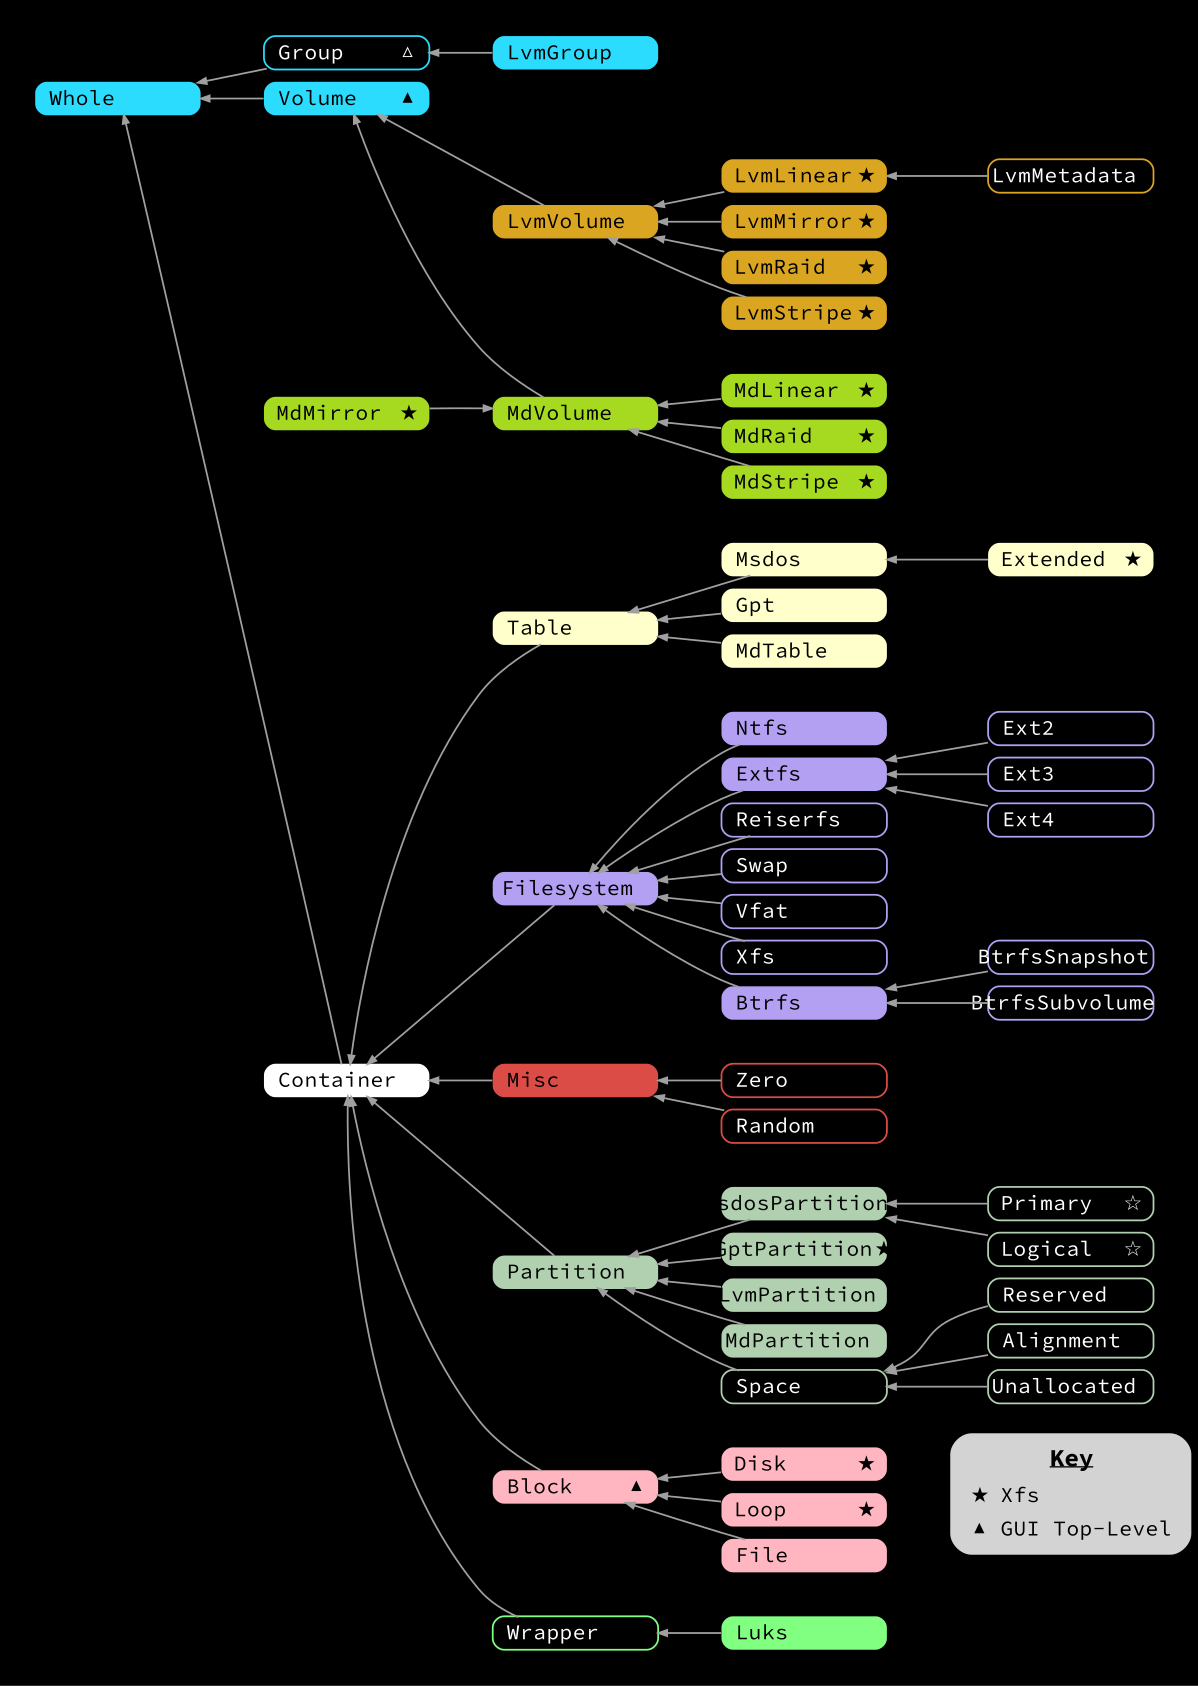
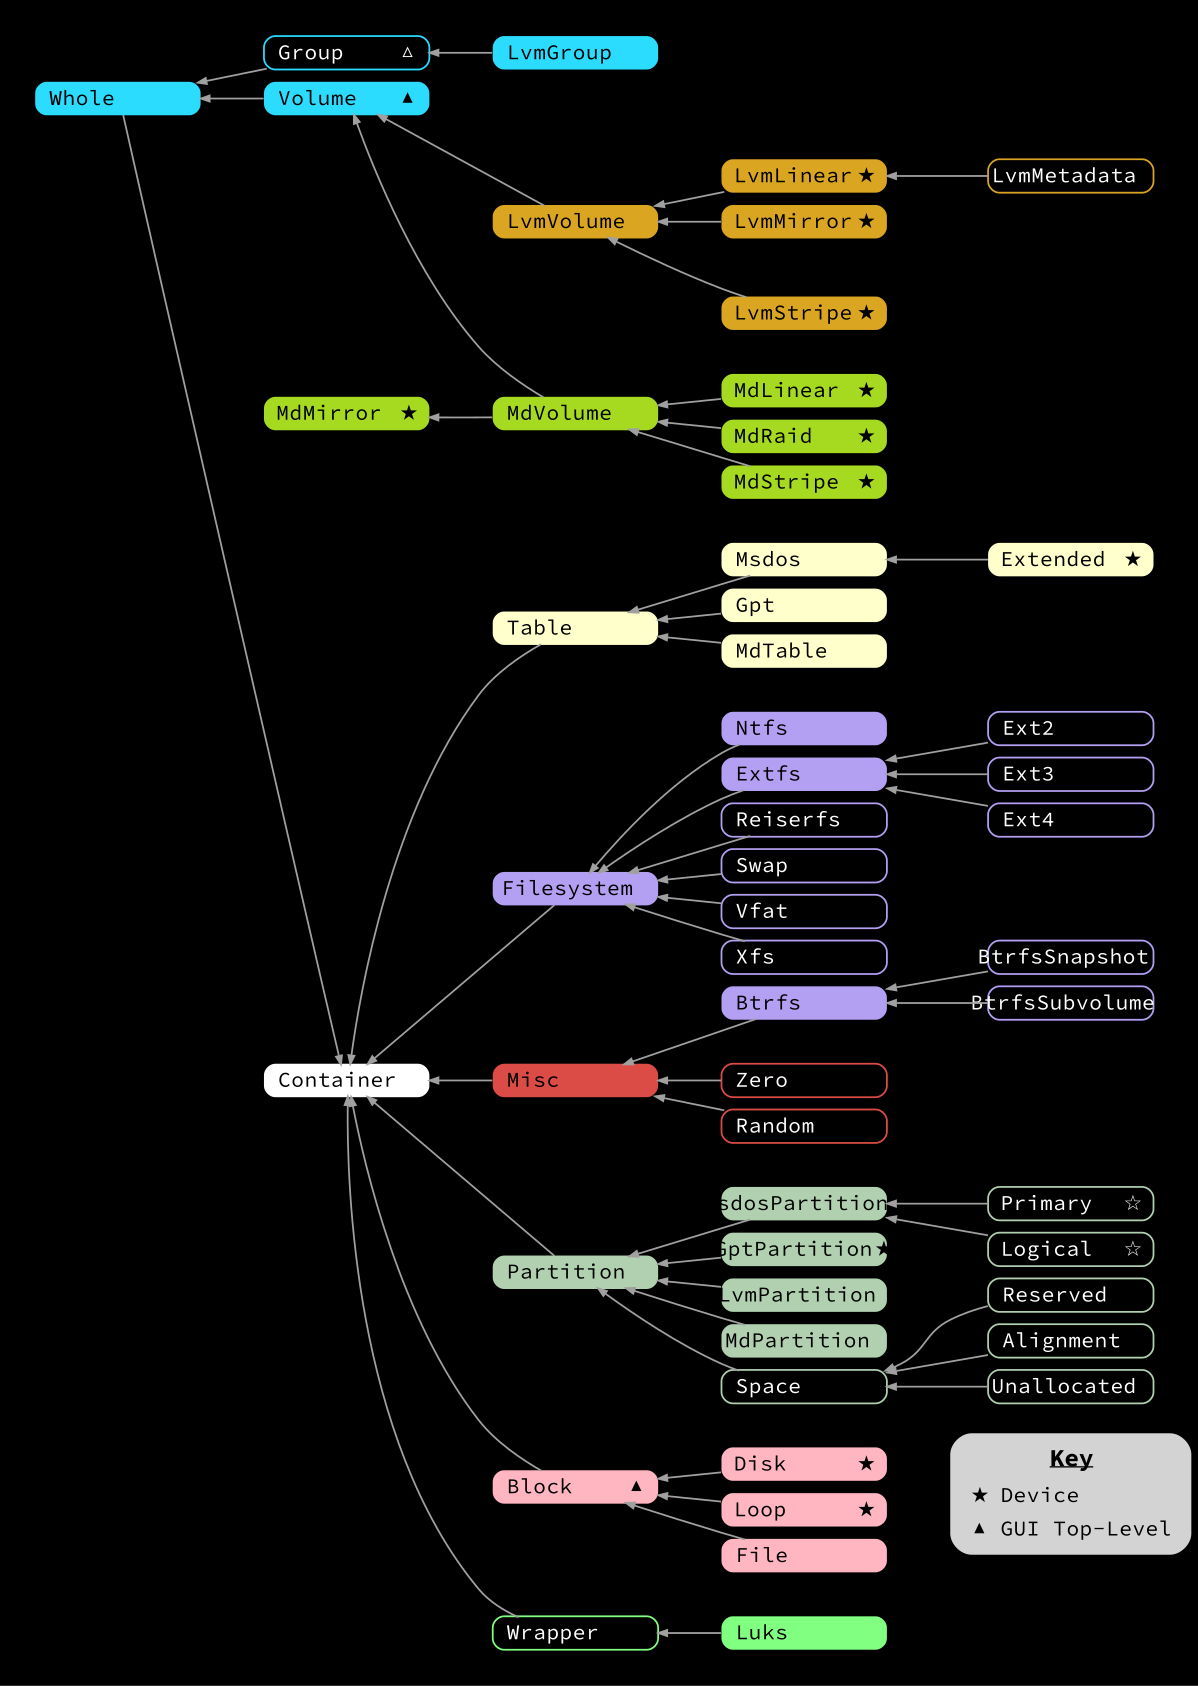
(804, 267) -> none
(456, 408) -> (466, 417)
(235, 594) -> (230, 585)
(670, 953) -> (694, 1040)
(1021, 1496) -> (1041, 1496)
